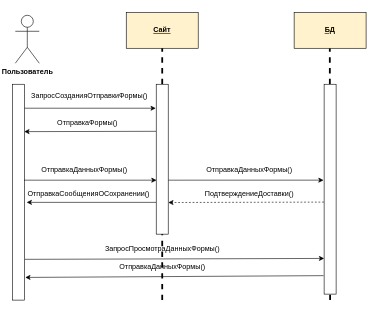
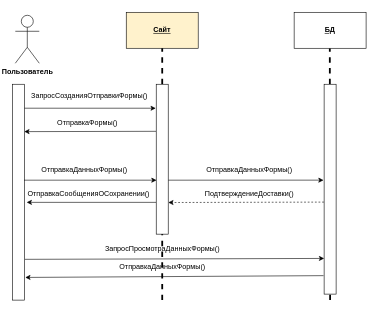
(330, 30) -> (330, 30)
